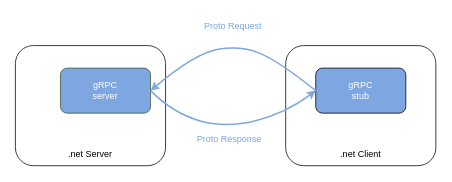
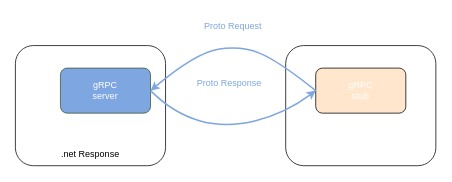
(360, 90) -> (360, 90)
(229, 139) -> (229, 83)
(90, 154) -> (90, 154)
(360, 154) -> none
